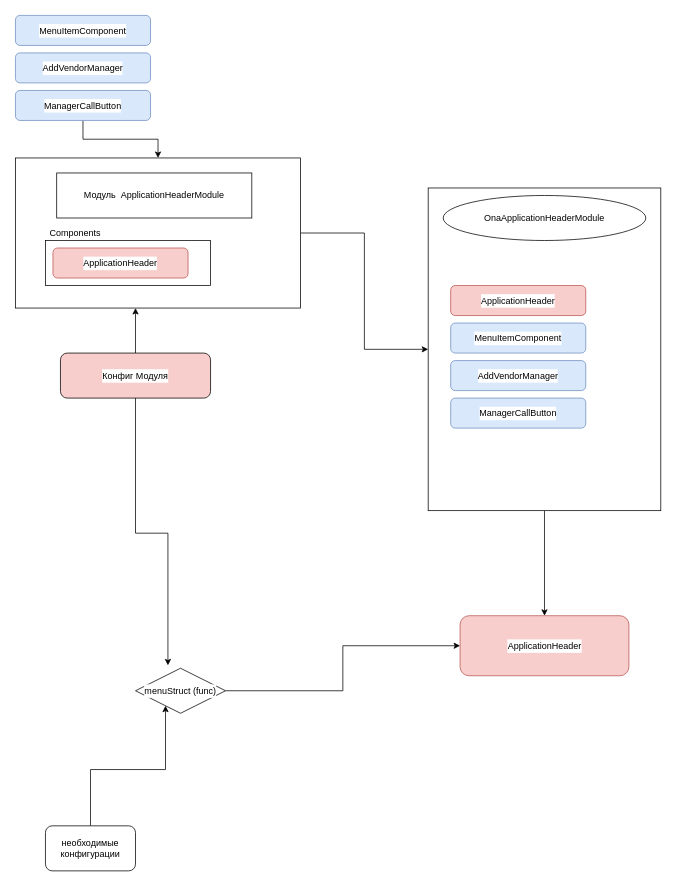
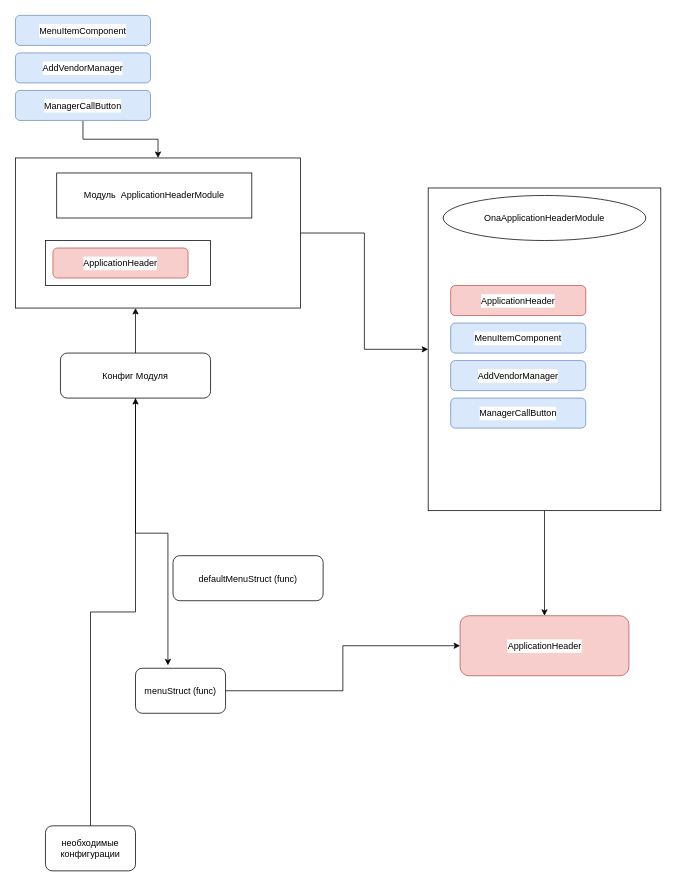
(75, 233) -> none
(135, 375) -> (135, 375)
none -> (248, 578)
(180, 690) -> (180, 690)
(155, 769) -> (90, 631)
